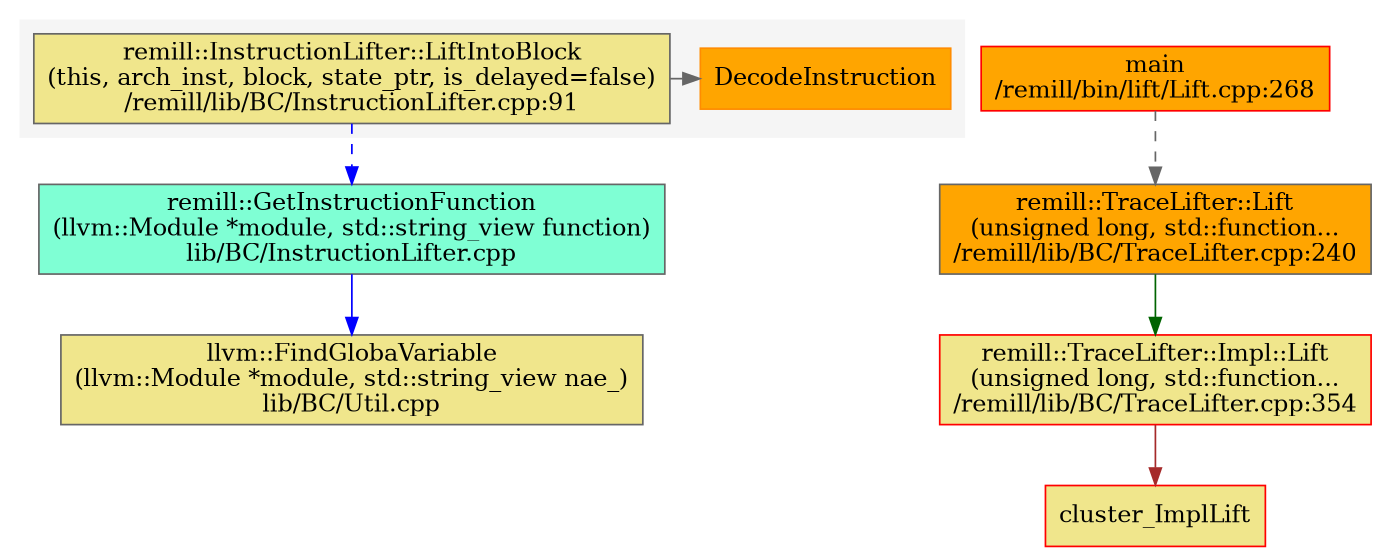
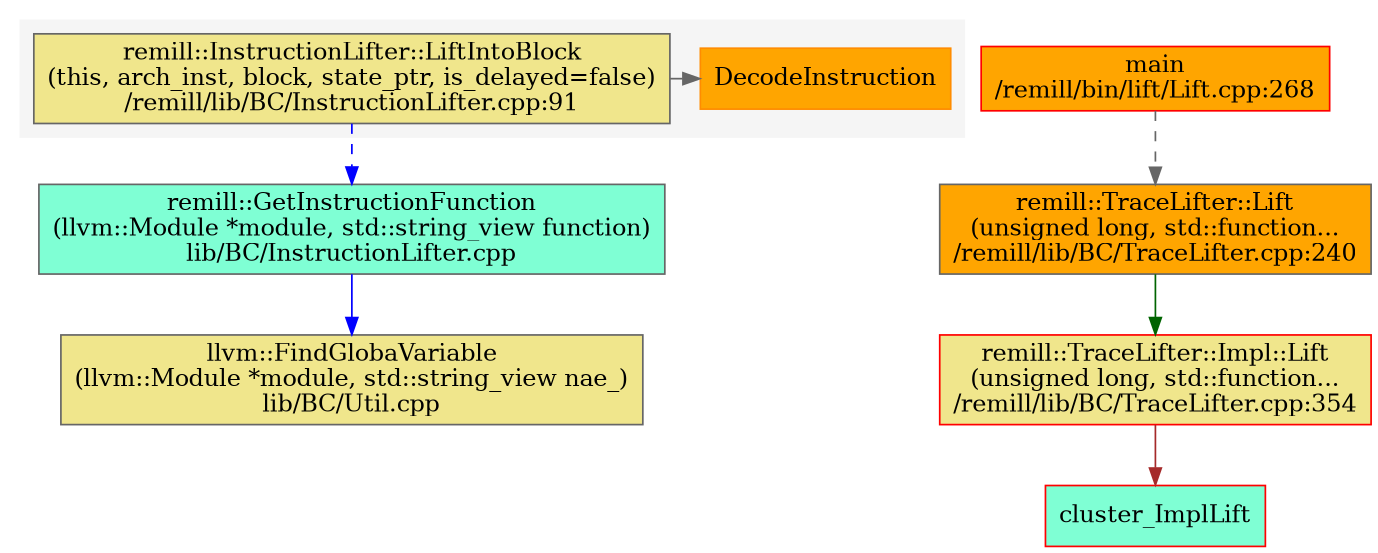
(1155, 516) -> (1155, 516)
